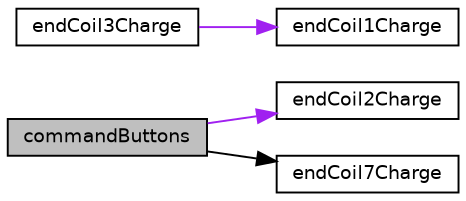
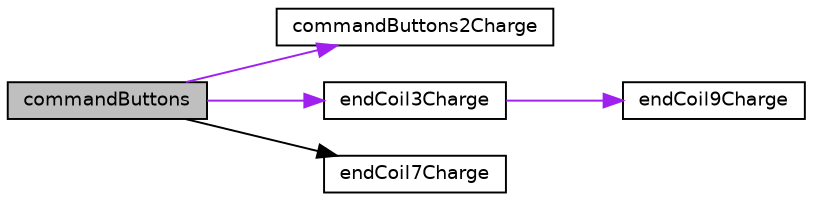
(368, 27) -> (714, 101)
none -> (256, 101)
(368, 101) -> (415, 27)
